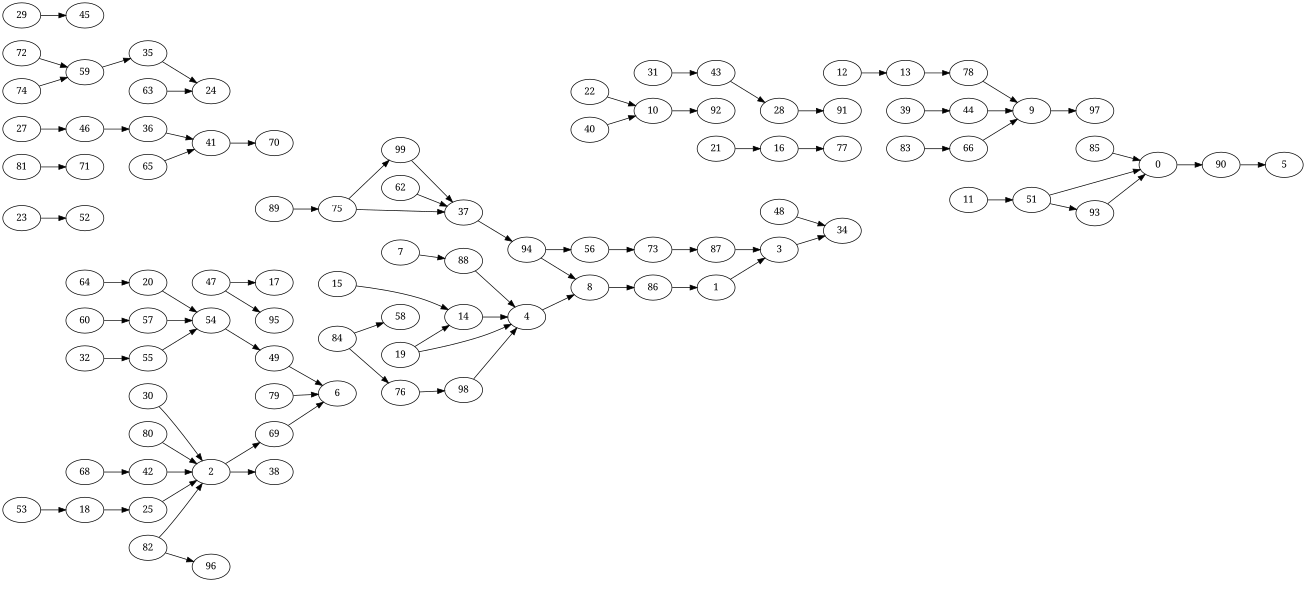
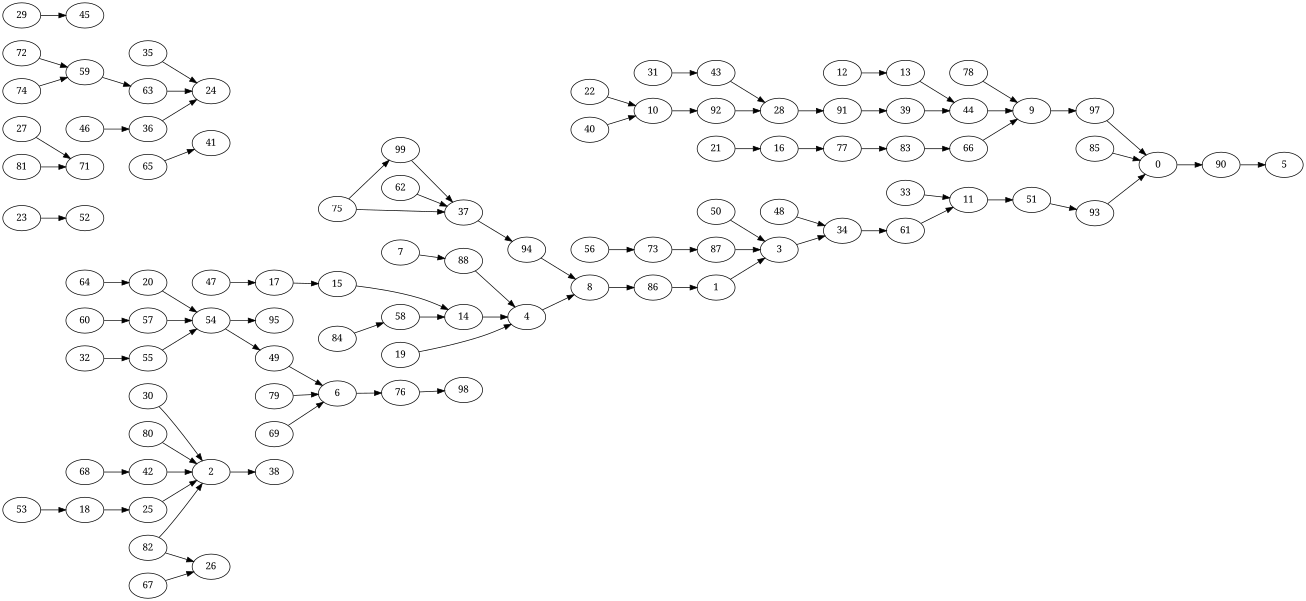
(113, 64) -> (113, 81)
(934, 73) -> (934, 90)
none -> (744, 111)
none -> (870, 111)
(50, 129) -> (50, 146)
(176, 135) -> (177, 112)
(274, 143) -> none
none -> (870, 149)
(1092, 183) -> (1124, 136)
none -> (905, 193)
(274, 209) -> none
none -> (716, 212)
none -> (905, 231)
(555, 250) -> none
none -> (302, 283)
(240, 300) -> (239, 321)
(429, 338) -> (429, 317)
(493, 356) -> none
(366, 363) -> (366, 393)
(240, 455) -> none
(211, 567) -> (211, 567)
none -> (148, 586)
